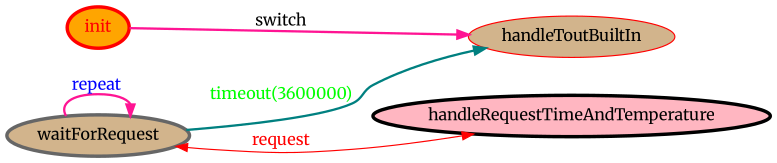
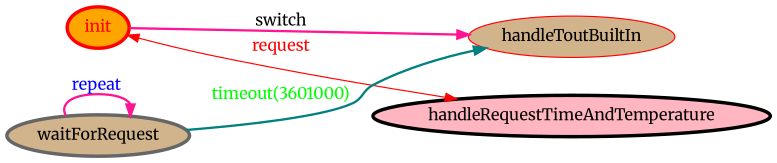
(281, 95) -> (281, 95)
(325, 151) -> (291, 71)
